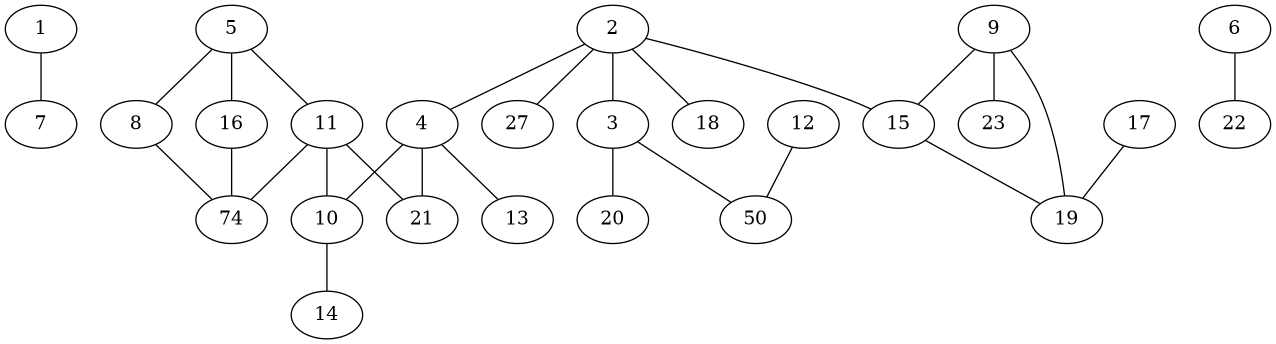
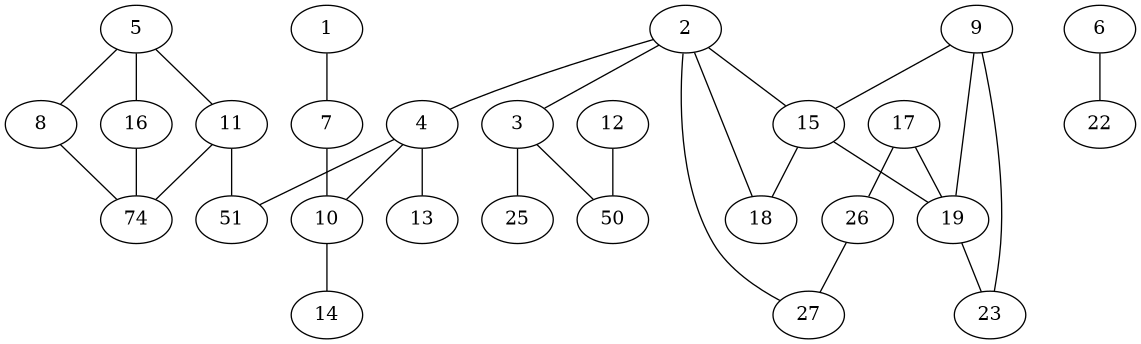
(327, 172) -> (327, 163)
none -> (785, 172)
(422, 220) -> (232, 220)
(613, 220) -> (518, 220)
none -> (858, 220)
none -> (972, 267)
